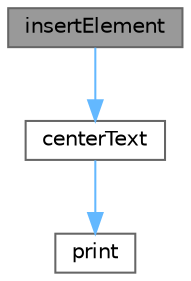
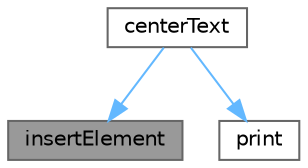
(95, 74) -> (142, 76)
